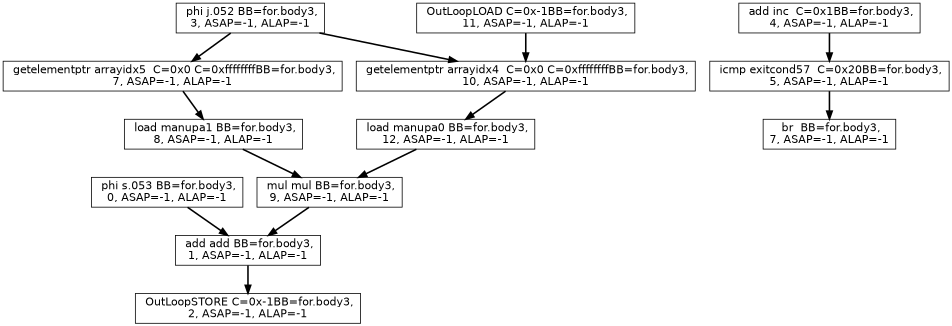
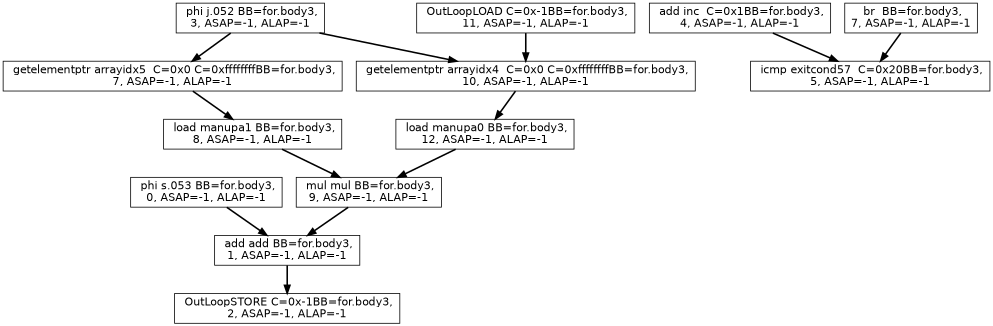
(829, 101) -> (893, 44)
